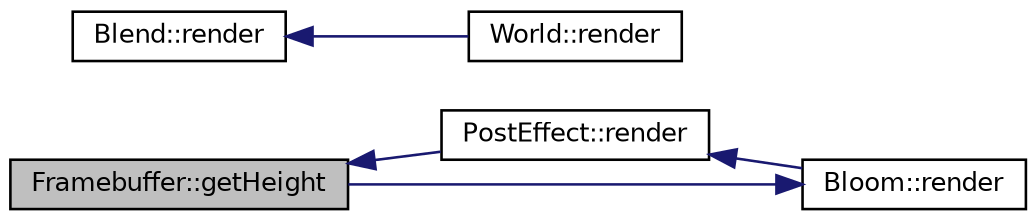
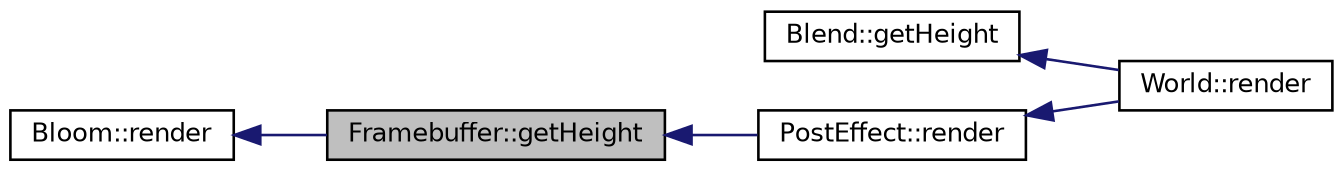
(179, 36) -> (892, 36)
(769, 163) -> (1086, 106)
